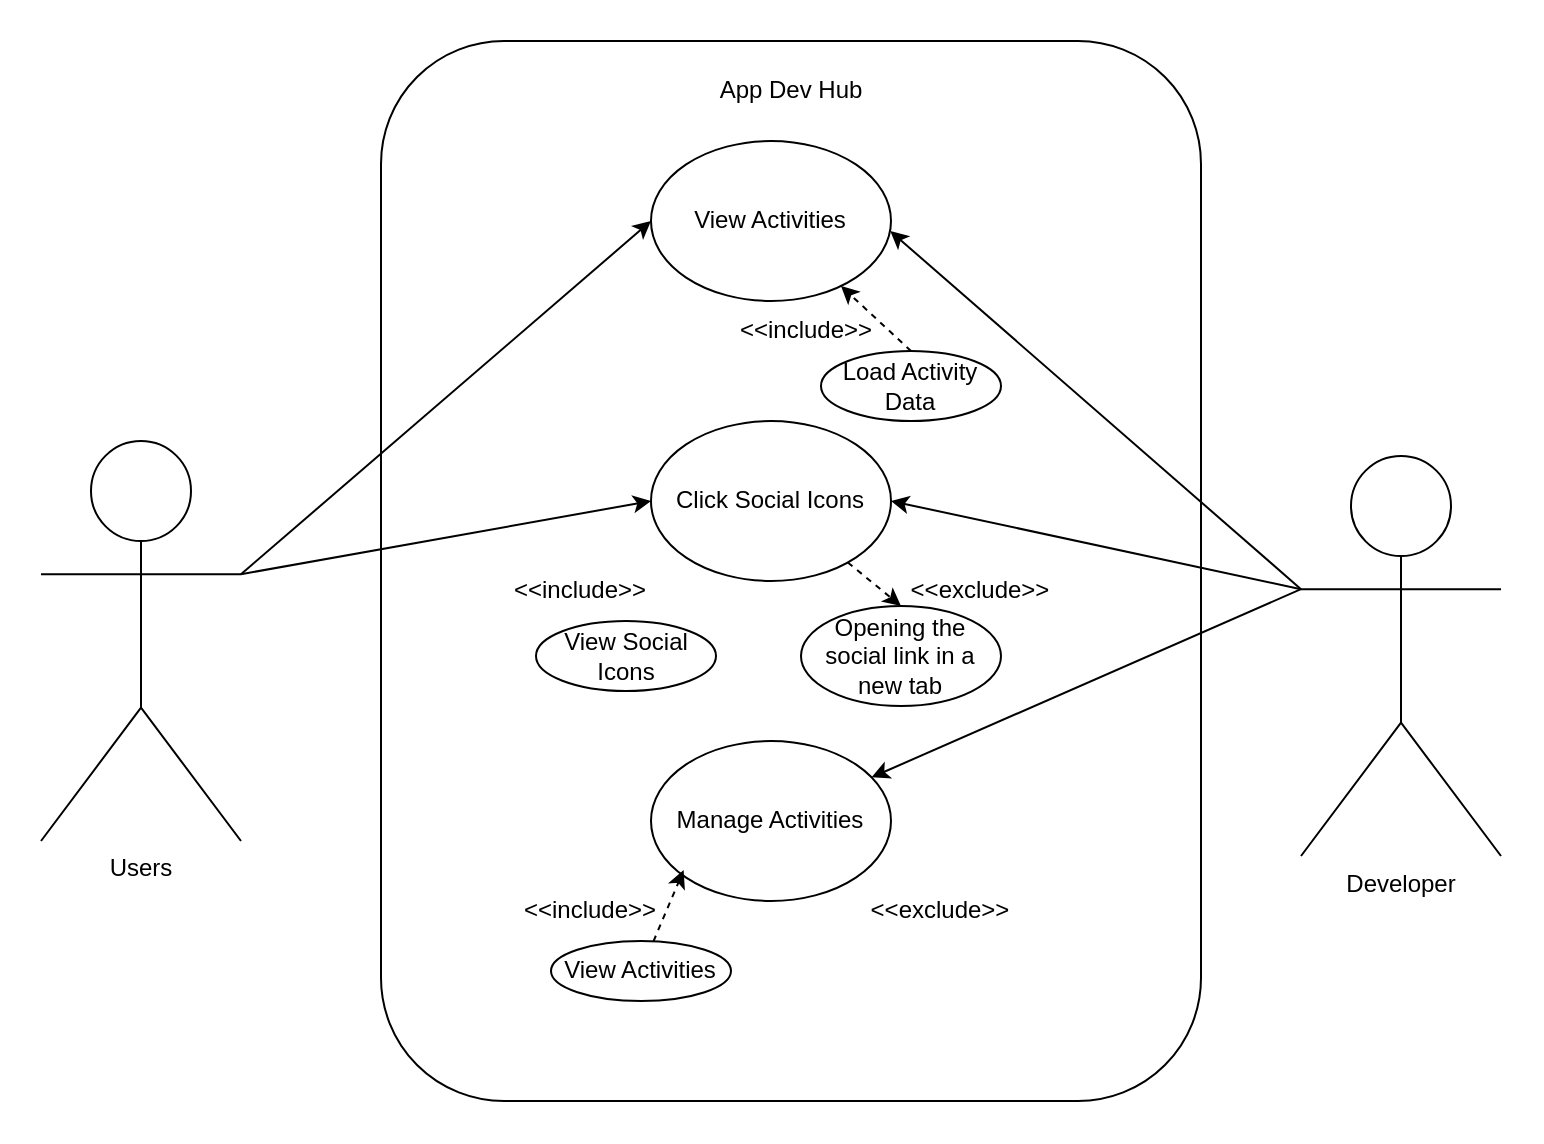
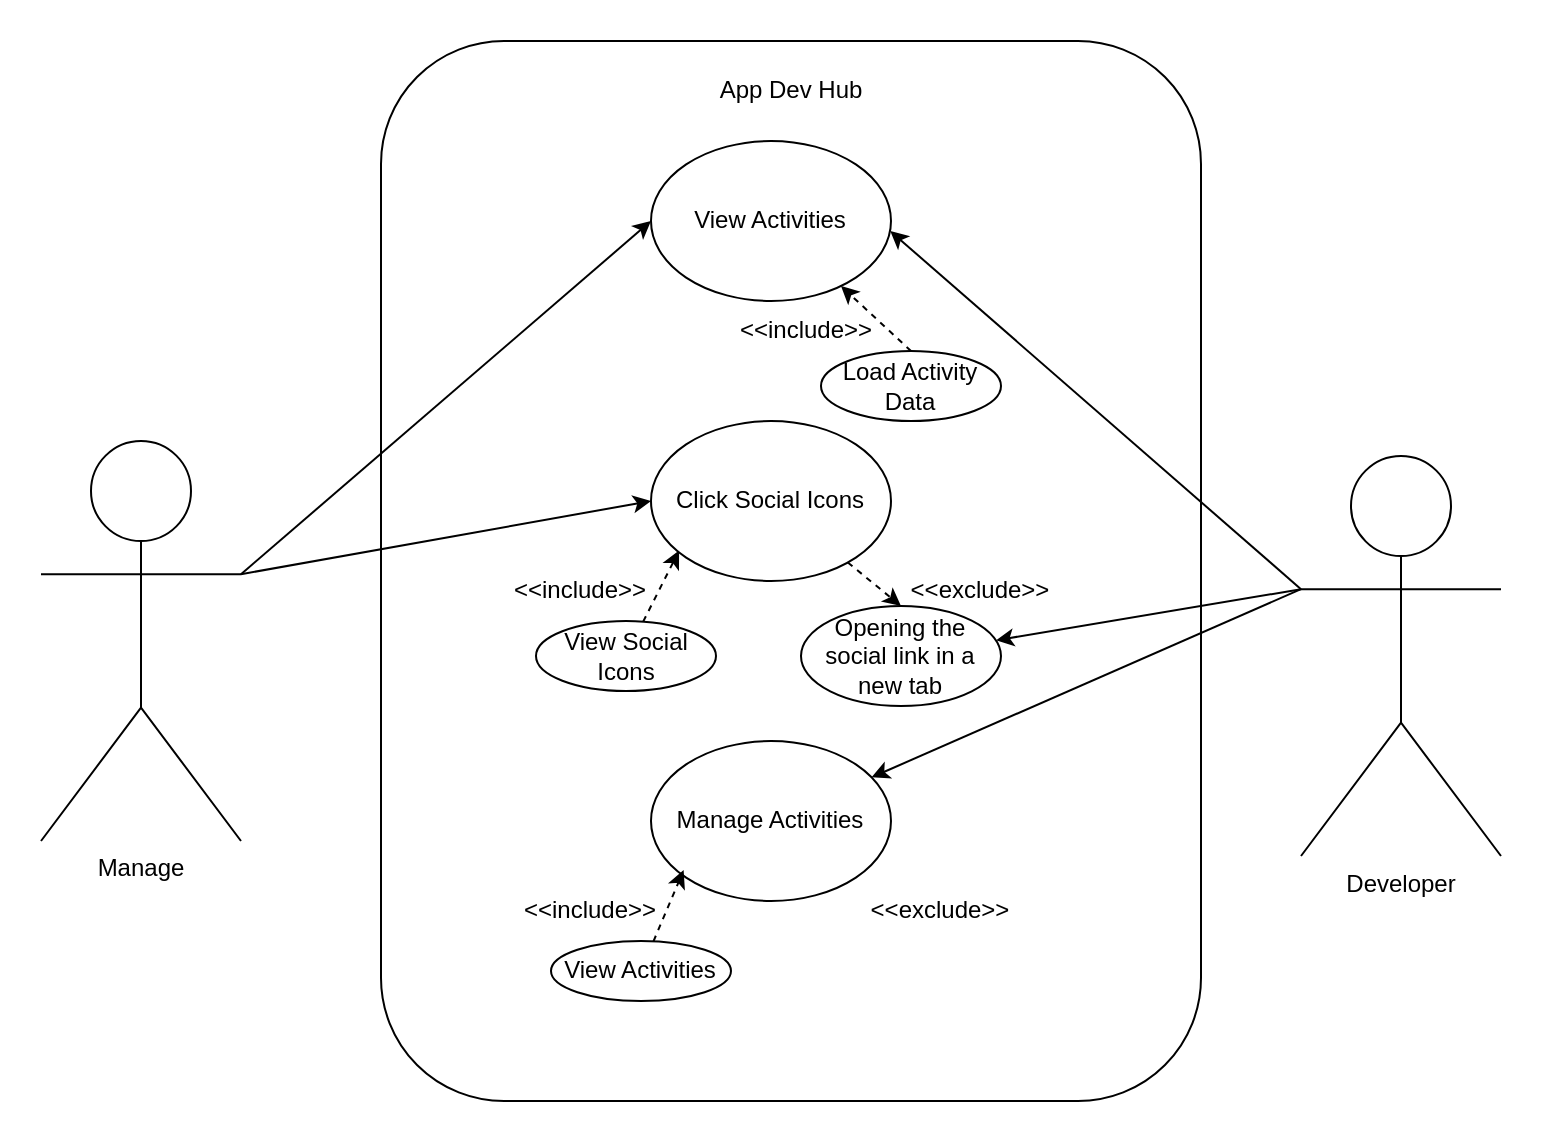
(1099, 546) -> (1149, 615)
none -> (658, 593)
(142, 869) -> (142, 869)
